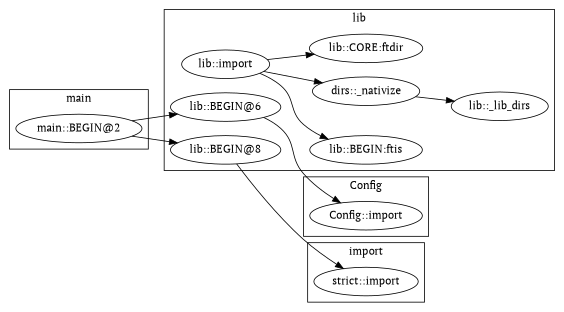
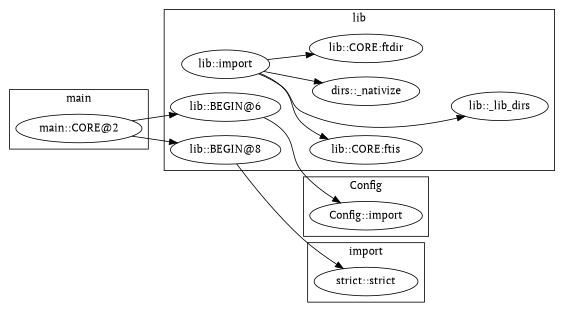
(431, 99) -> (349, 125)
(79, 128) -> (79, 128)
(366, 150) -> (366, 150)
(366, 282) -> (366, 282)
